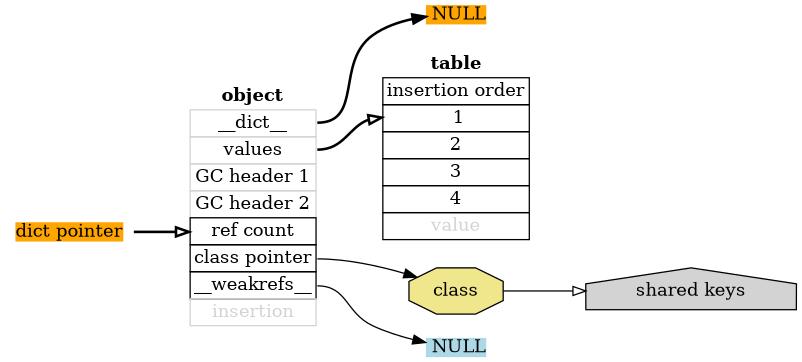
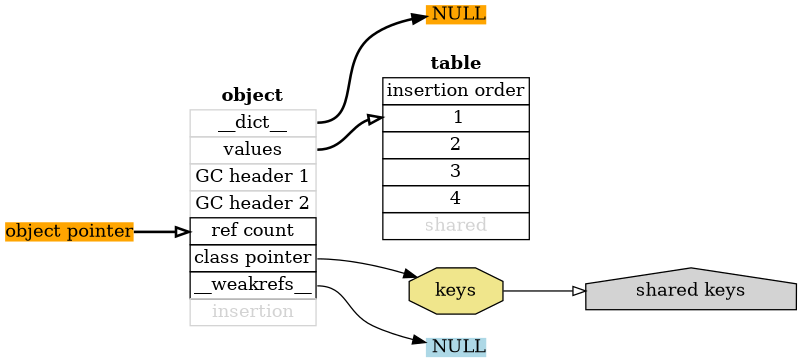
(456, 225) -> (456, 225)
(69, 232) -> (69, 232)
(456, 291) -> (456, 291)
